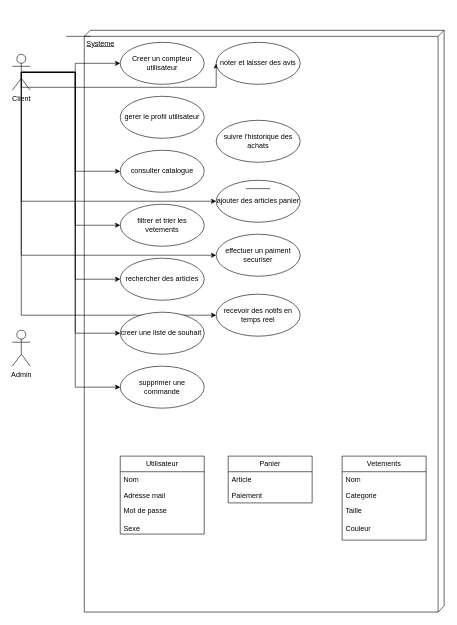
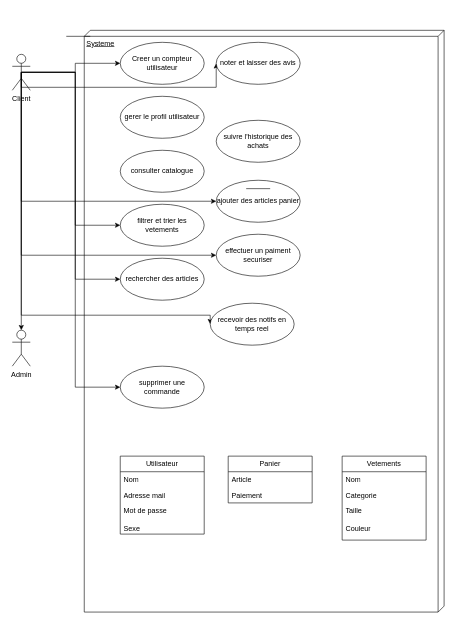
(114, 171) -> (21, 324)
(258, 315) -> (252, 324)
(114, 333) -> none
(162, 333) -> none
